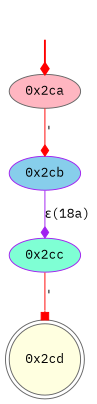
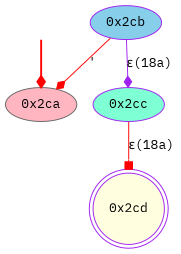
(45, 127) -> (88, 60)
(49, 296) -> (152, 145)
(45, 359) -> (129, 209)
